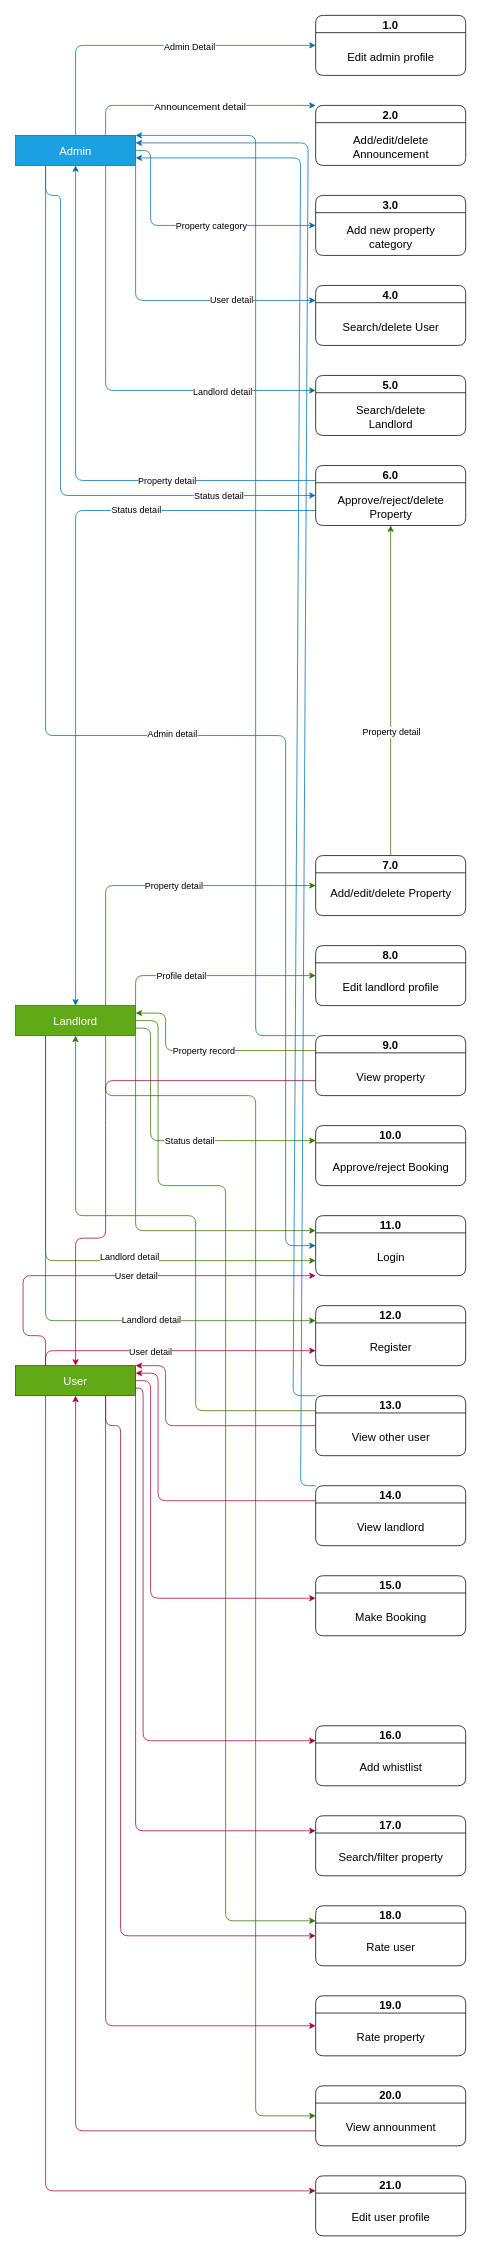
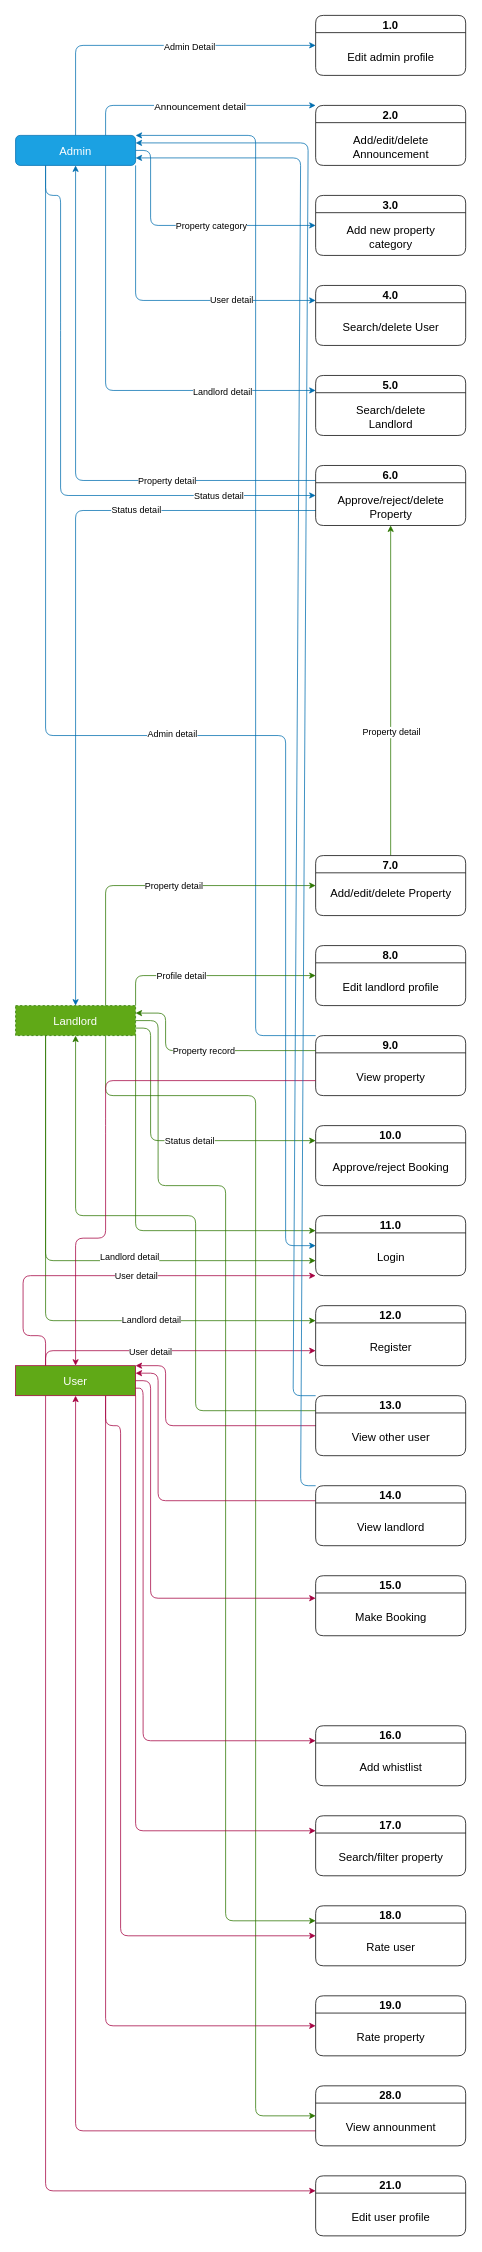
(75, 150) -> (75, 150)
(75, 1020) -> (75, 1020)
(390, 2095) -> (390, 2095)
